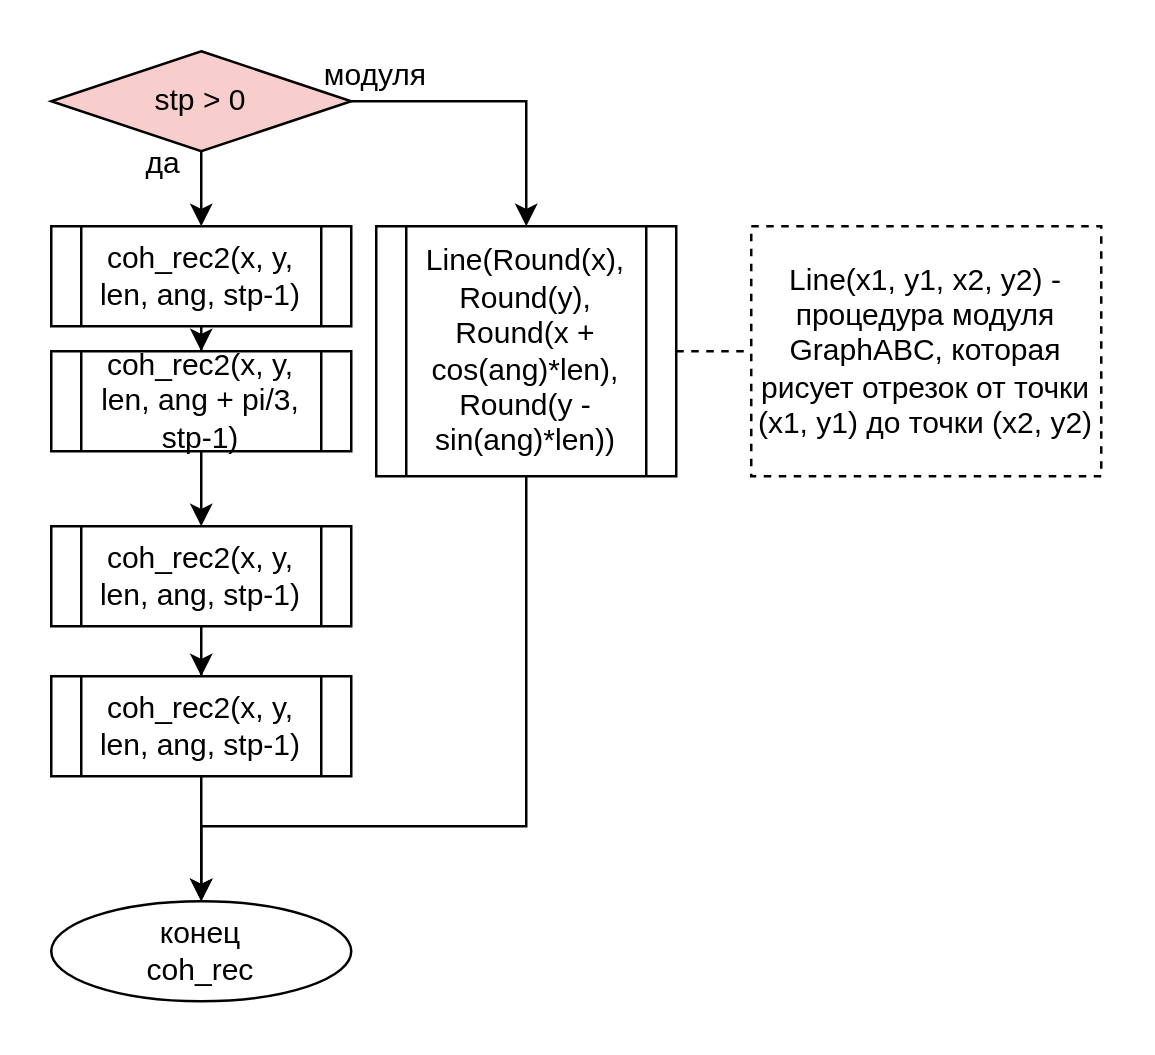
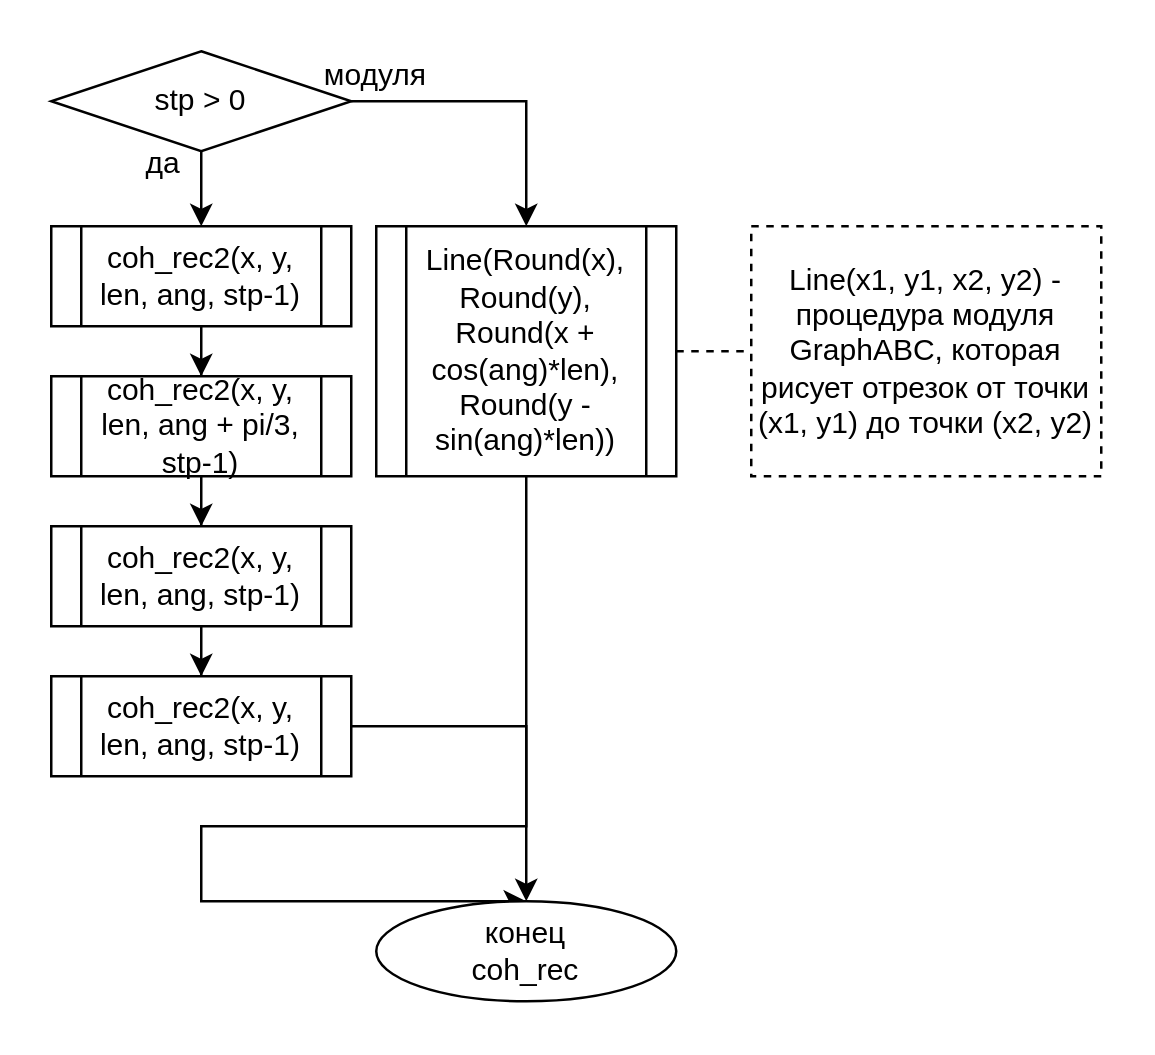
(201, 101) -> (201, 101)
(201, 401) -> (201, 426)
(201, 951) -> (526, 951)
